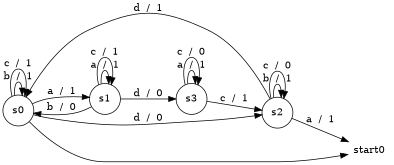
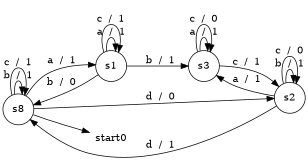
(148, 94) -> (161, 61)
(18, 110) -> (18, 109)
(317, 129) -> (248, 90)
